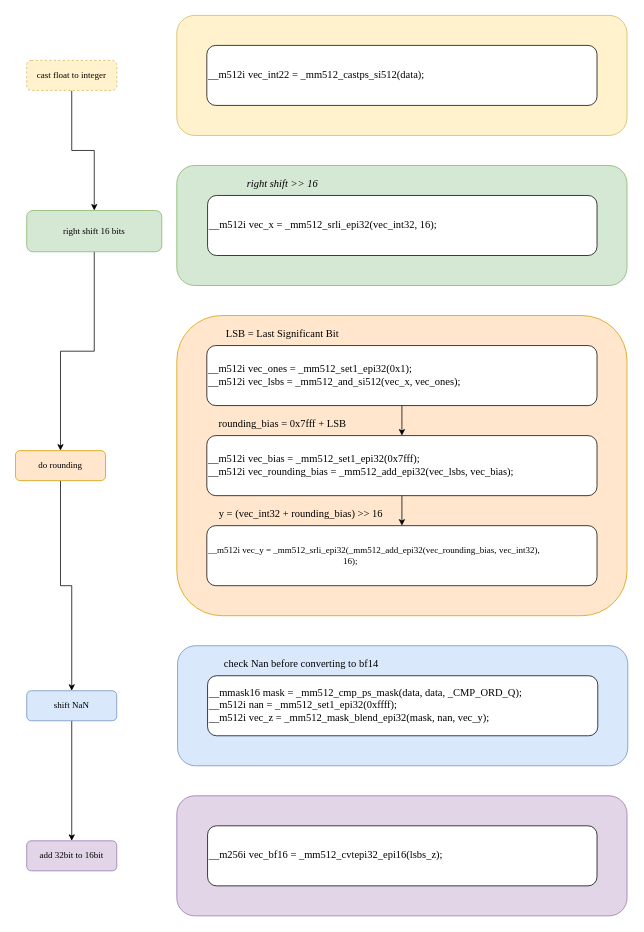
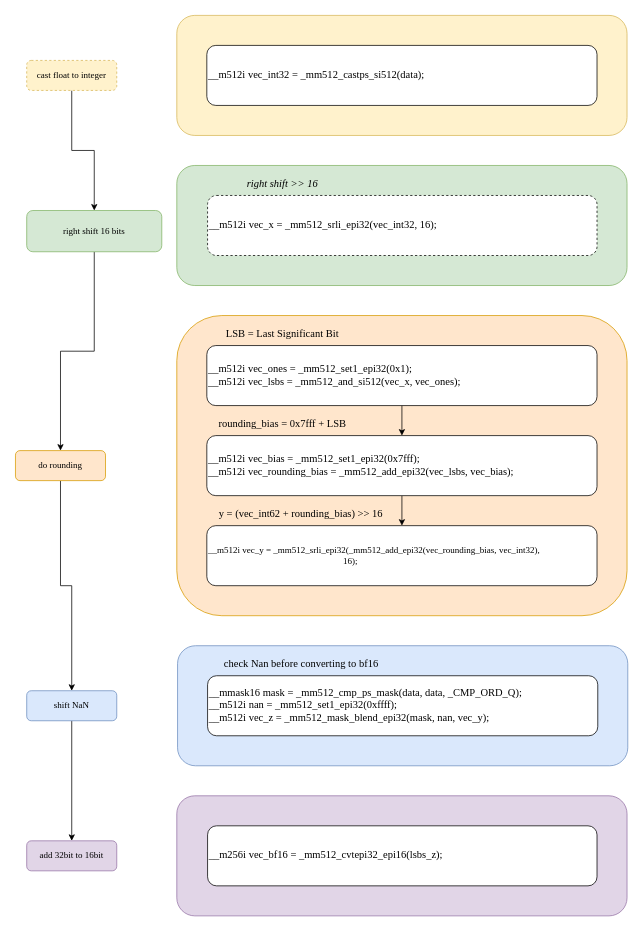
(316, 75) -> (316, 75)
(402, 225) -> (402, 225)
(301, 514) -> (301, 514)
(301, 664) -> (301, 664)
